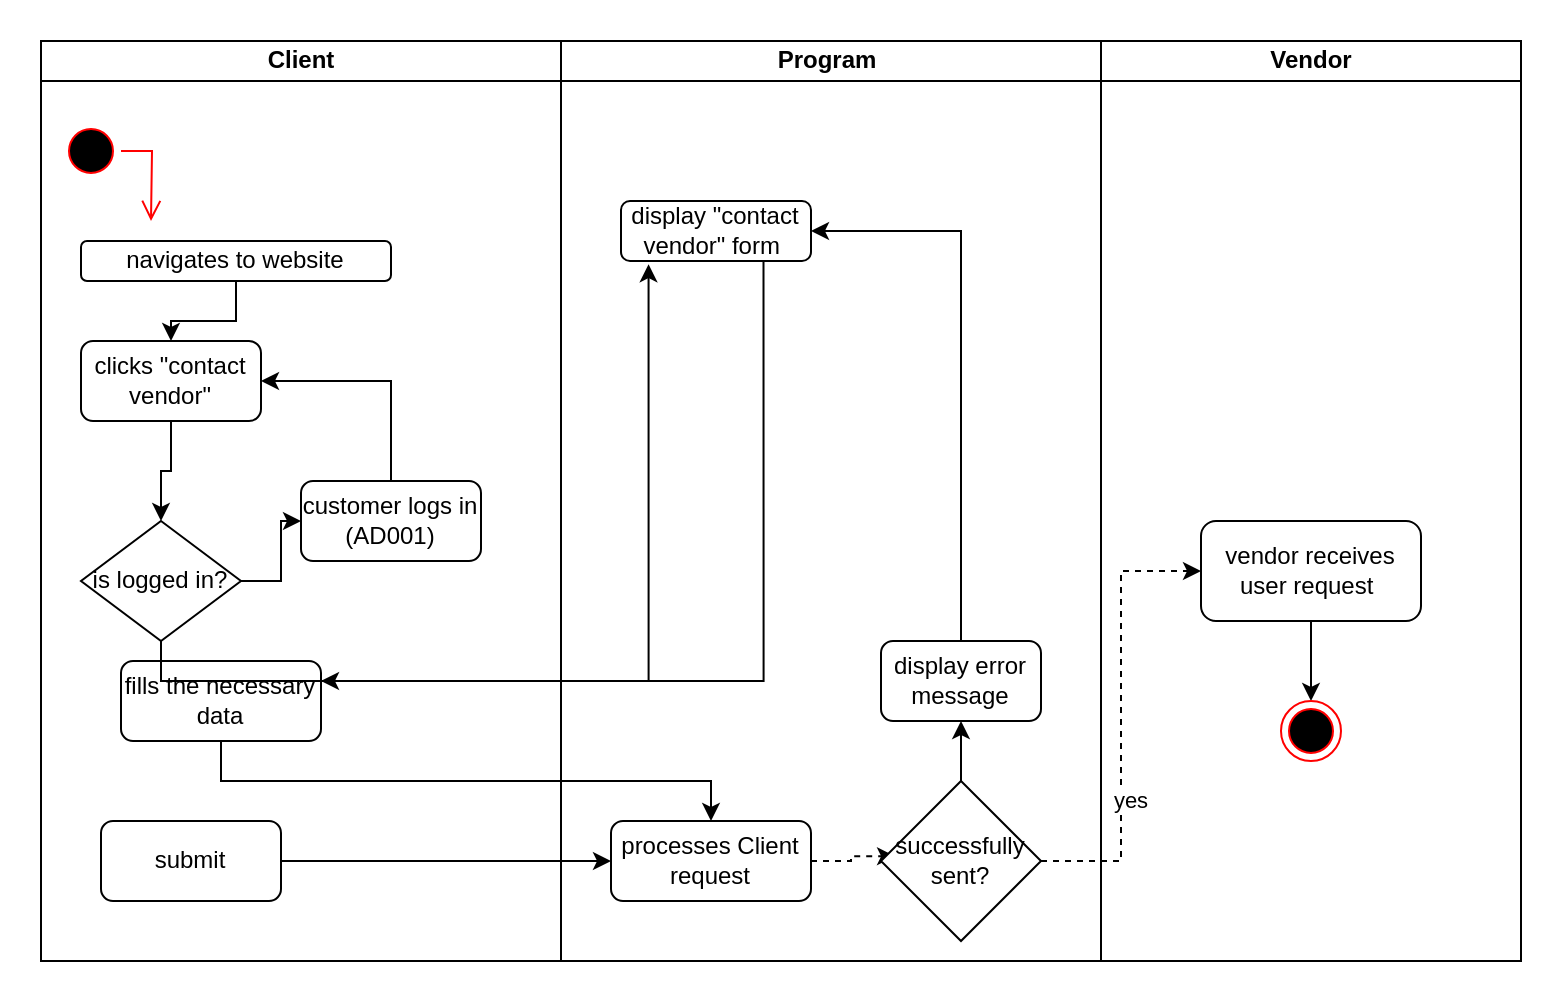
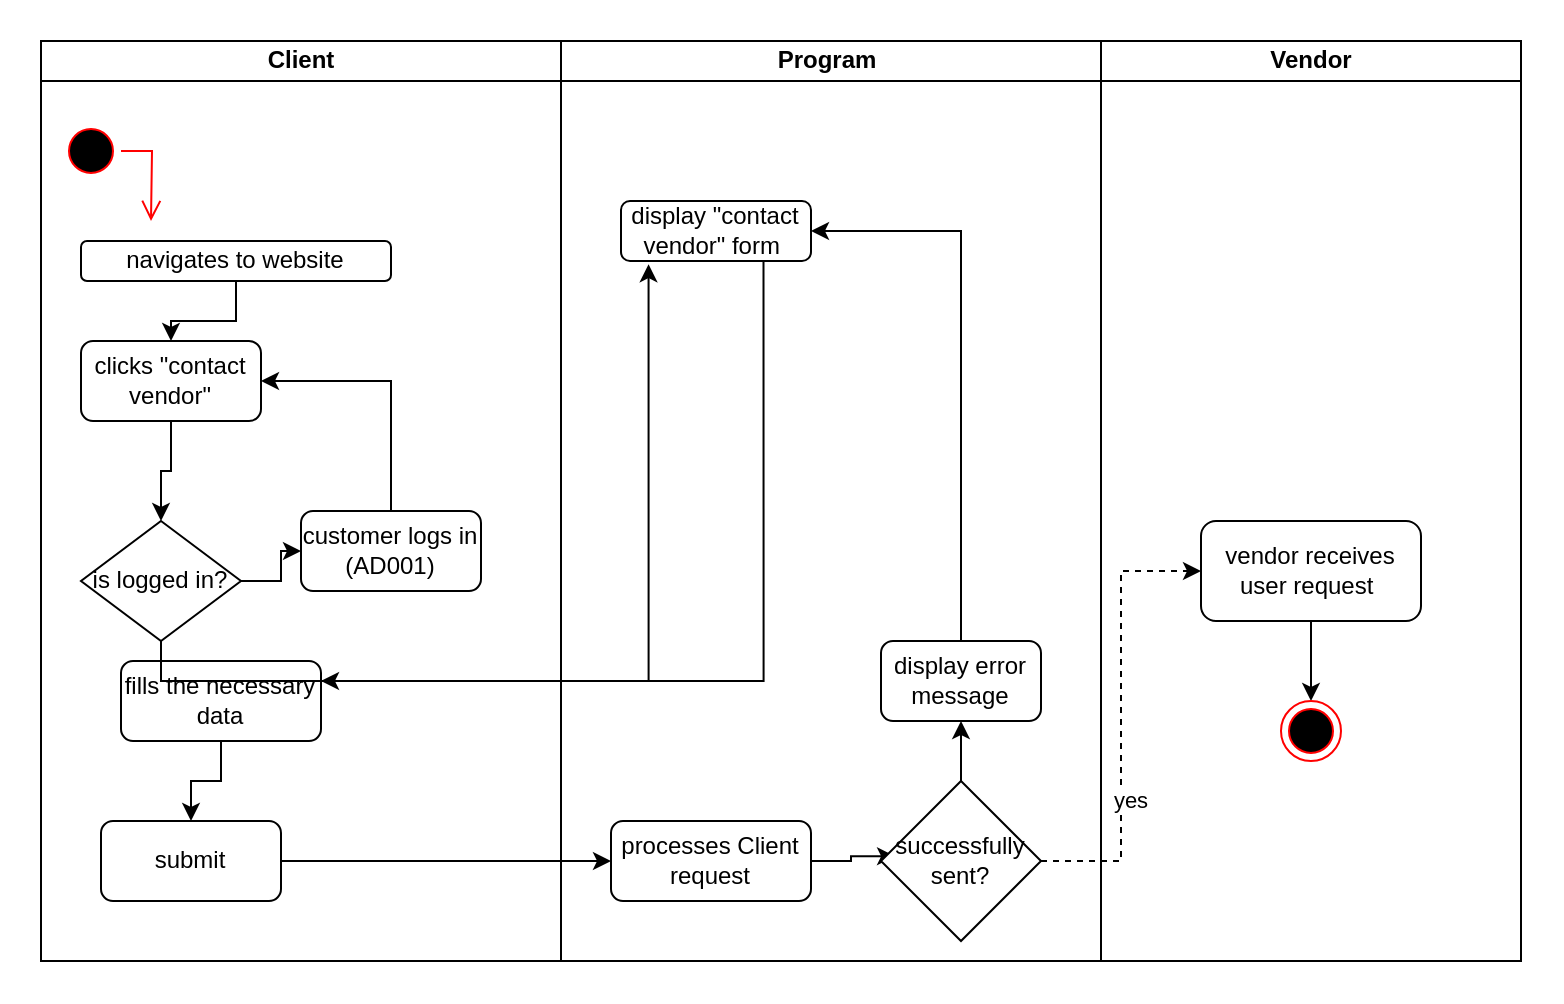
(391, 521) -> (391, 551)
(387, 781) -> (194, 781)
(848, 861) -> (848, 861)
